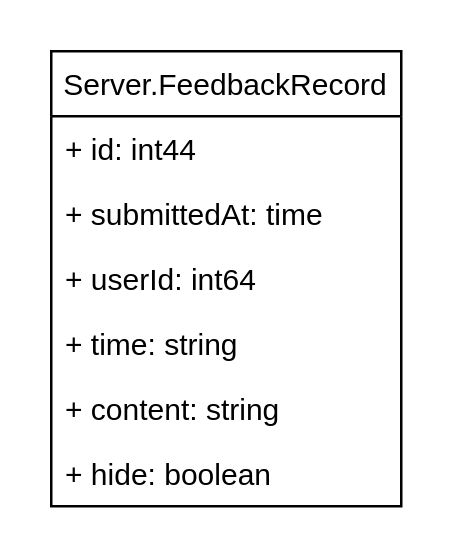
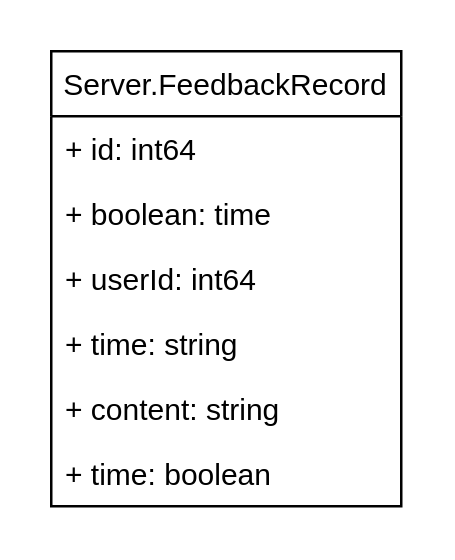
(138, 150) -> (138, 150)
(205, 215) -> (172, 215)
(172, 475) -> (172, 475)
